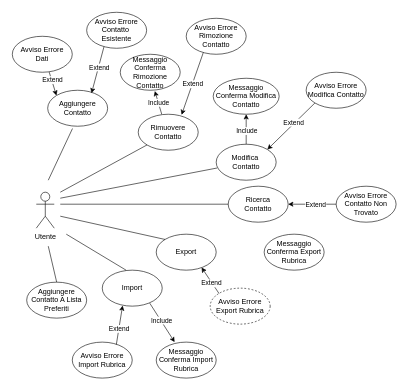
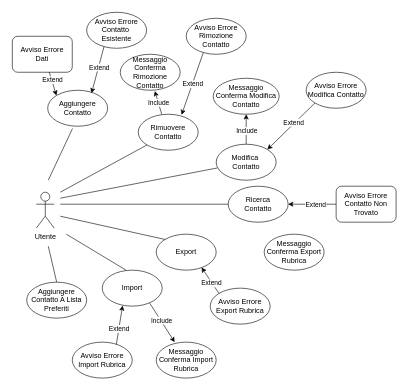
(42, 54) -> (42, 54)
(366, 204) -> (366, 204)
(240, 306) -> (240, 306)
